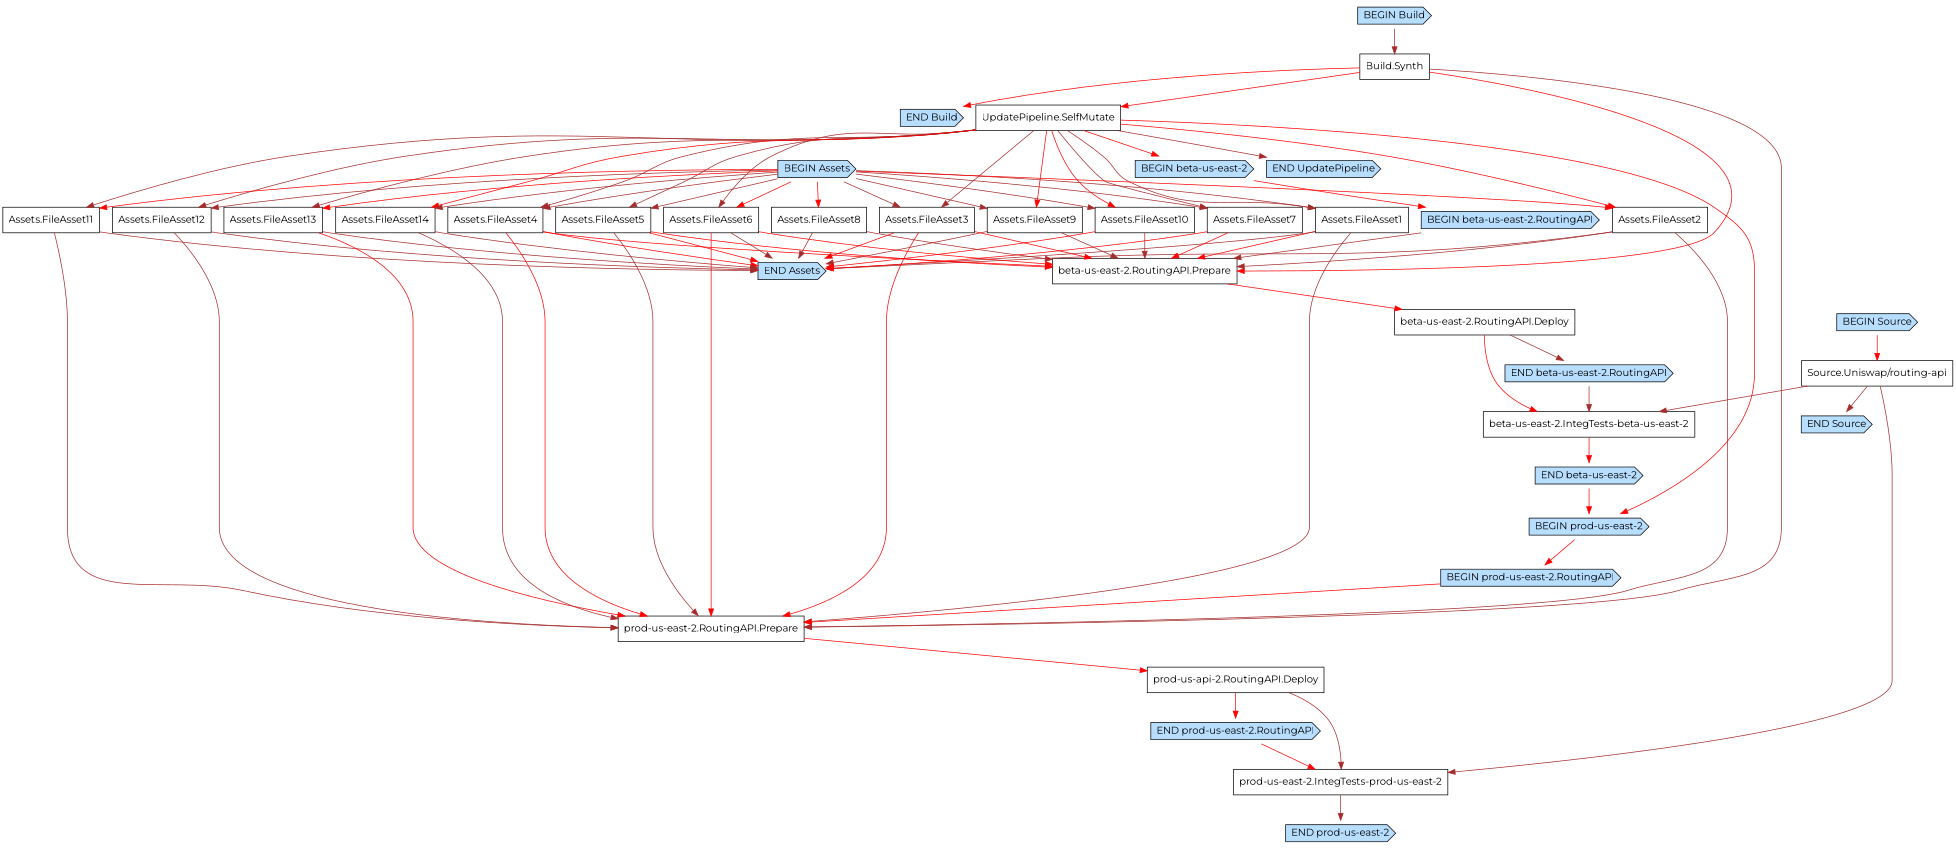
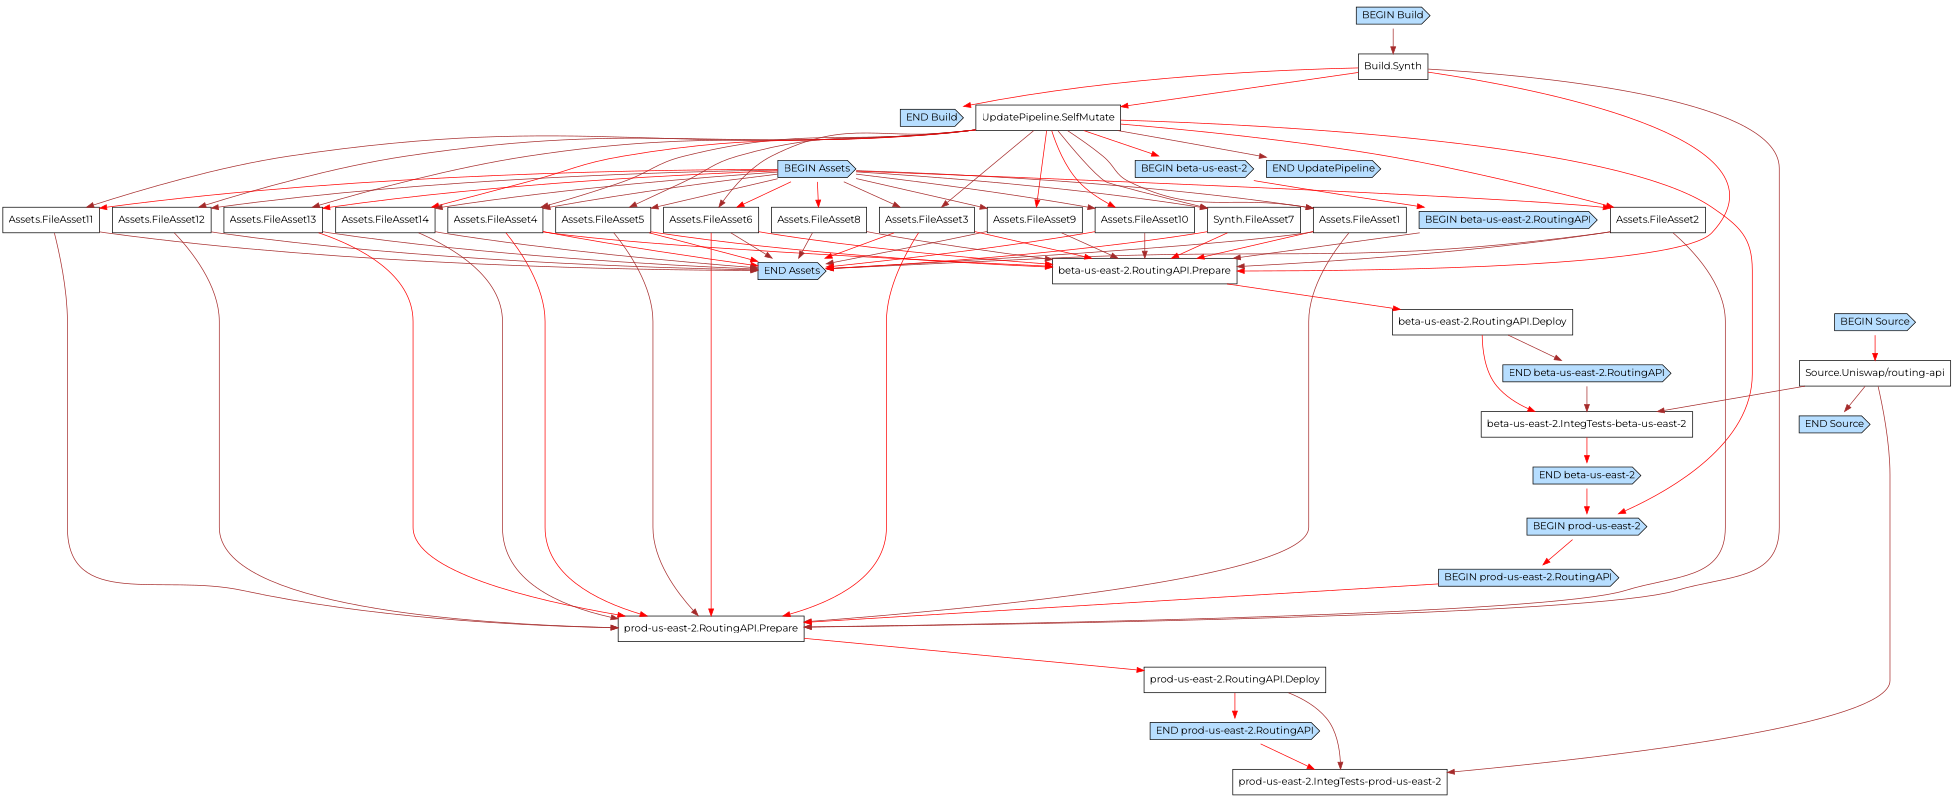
(1255, 220) -> (1254, 220)
(1236, 680) -> (1235, 680)
(1341, 833) -> none
